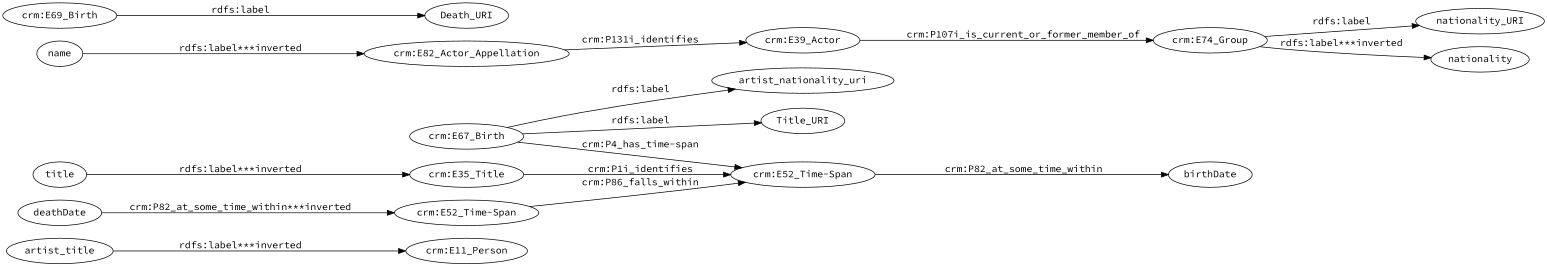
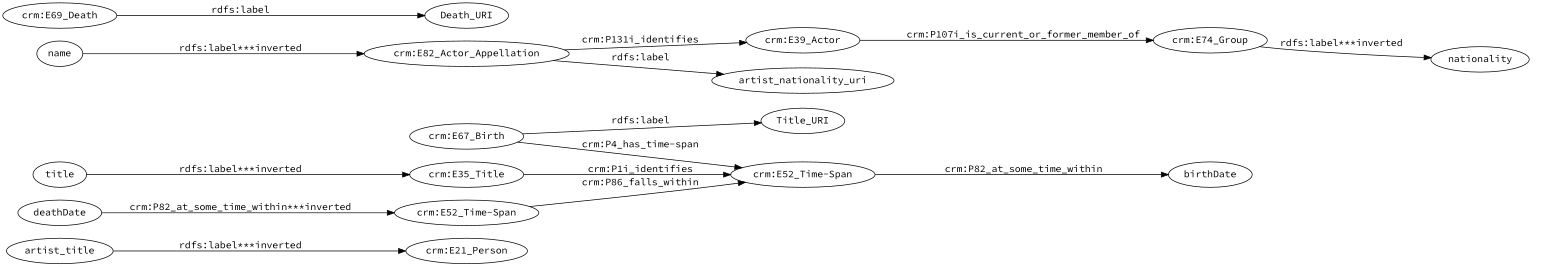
(60, 16) -> (60, 16)
(1480, 21) -> none
(617, 106) -> (635, 67)
(467, 251) -> (467, 251)
